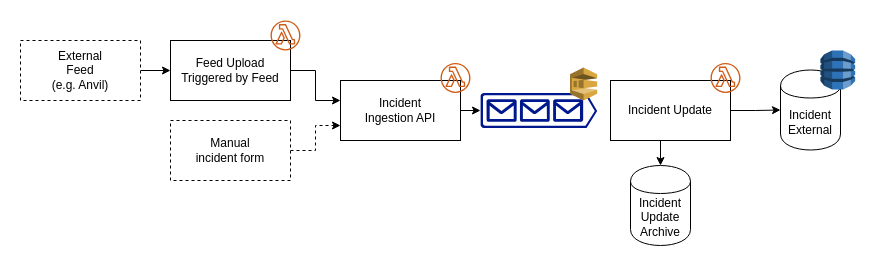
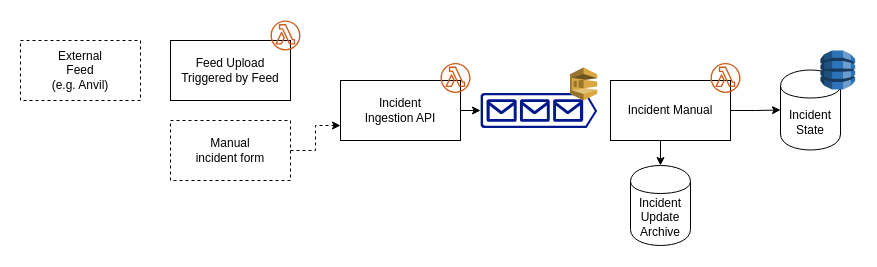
(152, 71) -> none
(316, 82) -> none
(671, 111) -> (671, 111)
(811, 123) -> (811, 123)
